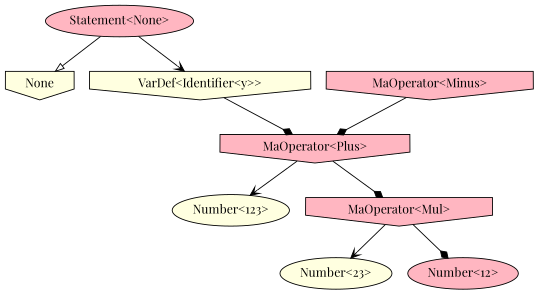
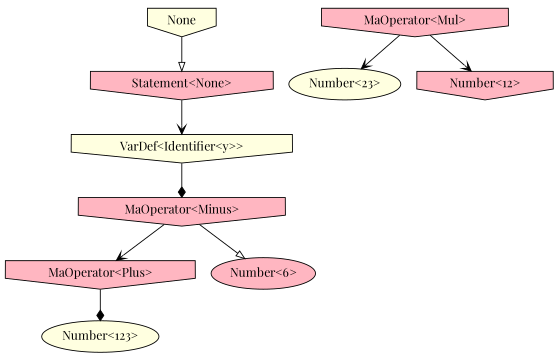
(120, 21) -> (182, 84)
(82, 51) -> (182, 50)
(253, 114) -> (182, 175)
(376, 114) -> (144, 240)
(277, 176) -> (100, 300)
(353, 176) -> none
(427, 238) -> (447, 50)
none -> (263, 273)
(463, 273) -> (485, 84)
